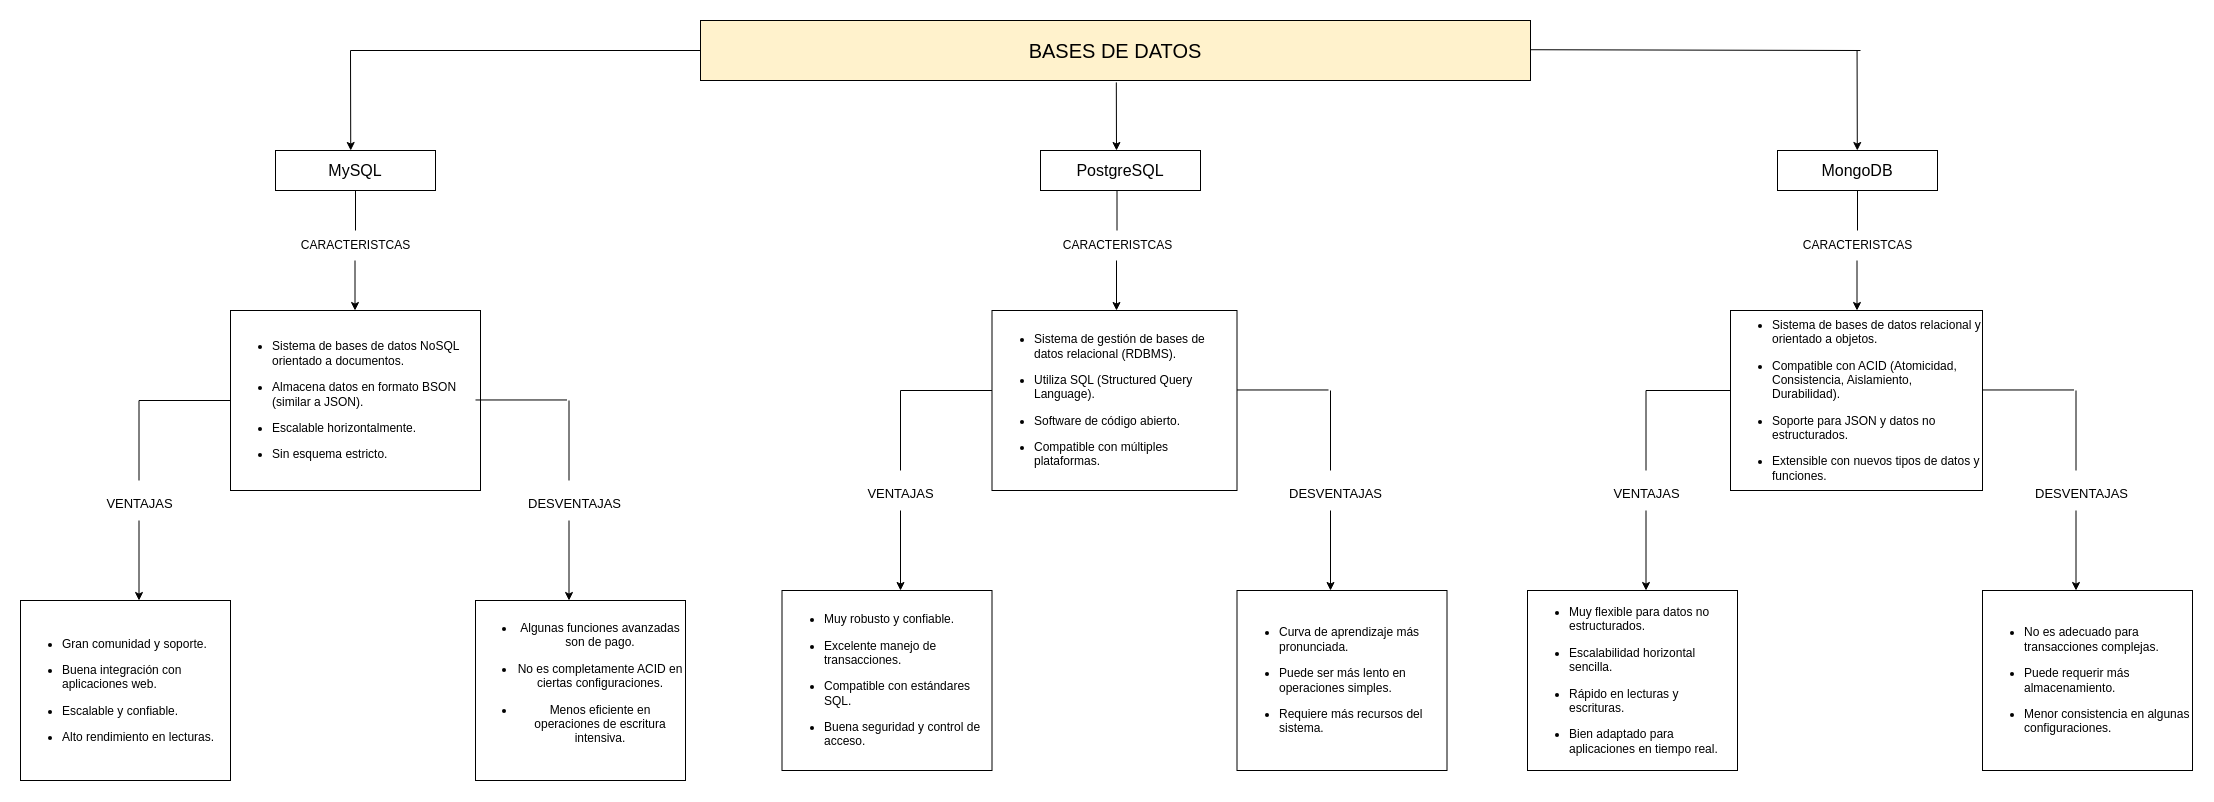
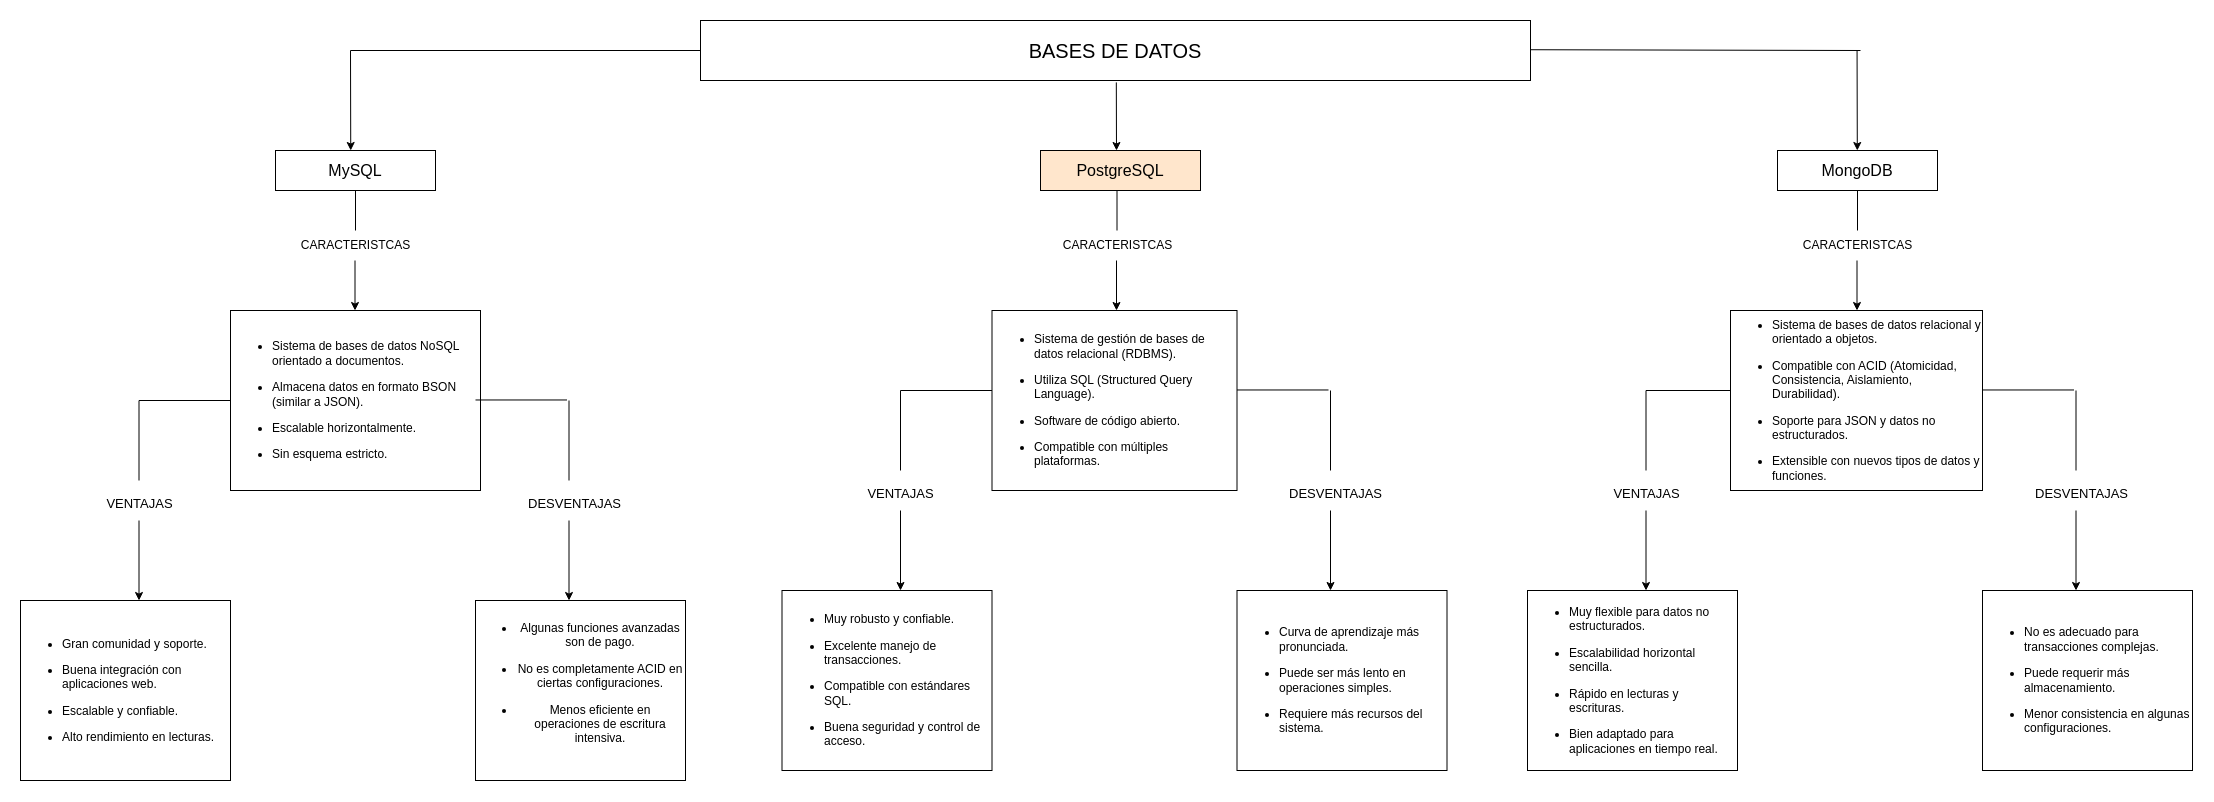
(1116, 51) -> (1116, 51)
(1121, 171) -> (1121, 171)
